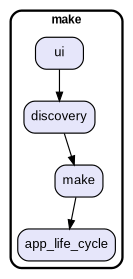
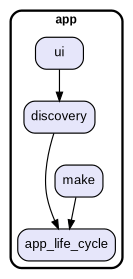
(67, 20) -> (67, 20)
(68, 145) -> (46, 177)
